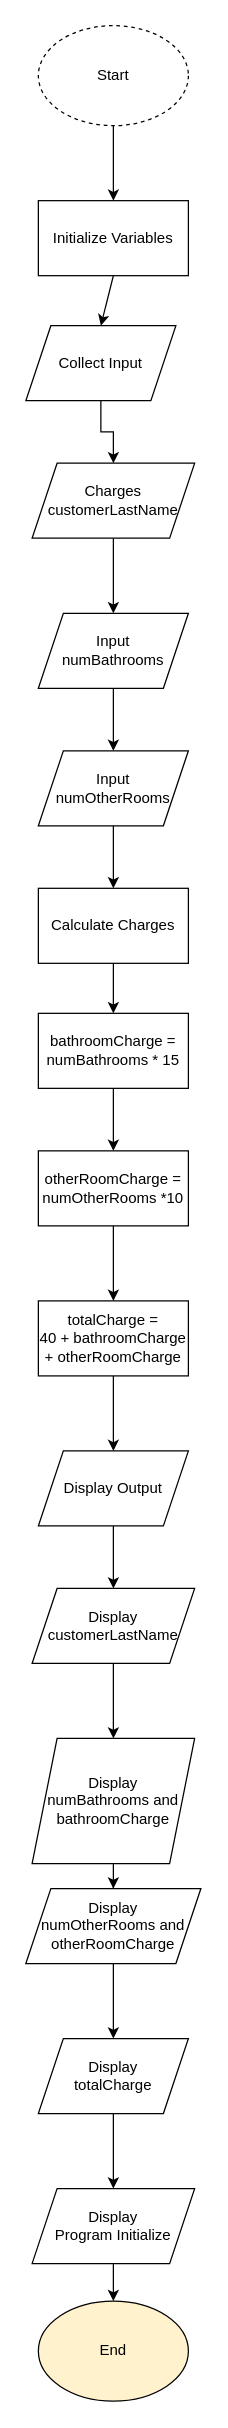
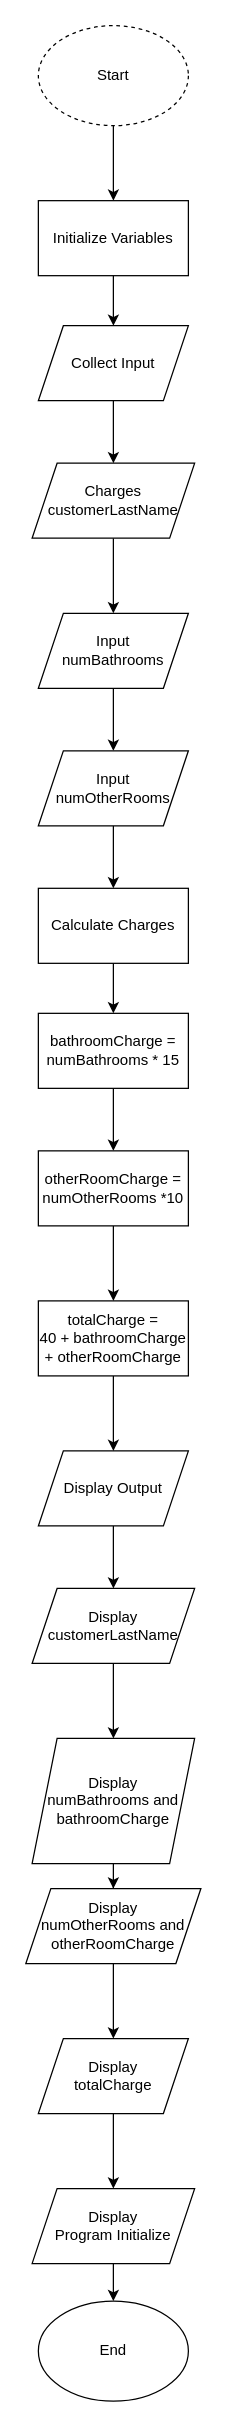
(101, 363) -> (113, 363)
(113, 2351) -> (113, 2351)
